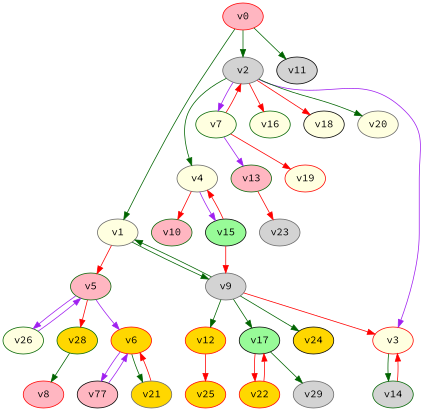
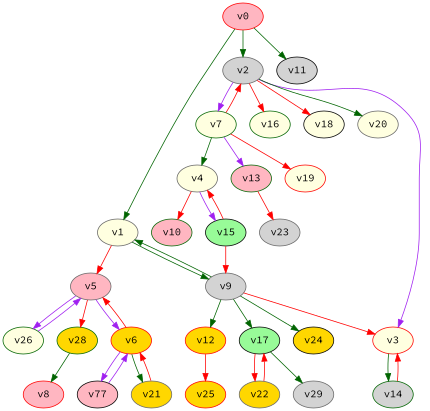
(190, 110) -> (208, 148)
(91, 286) -> (91, 286)
none -> (117, 315)
(260, 394) -> (260, 394)
